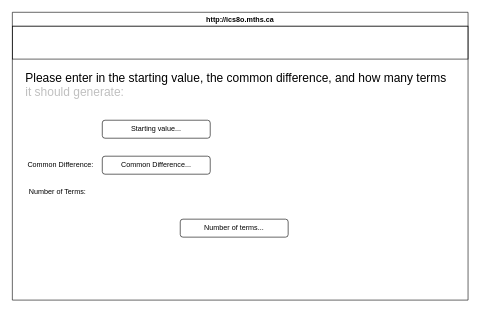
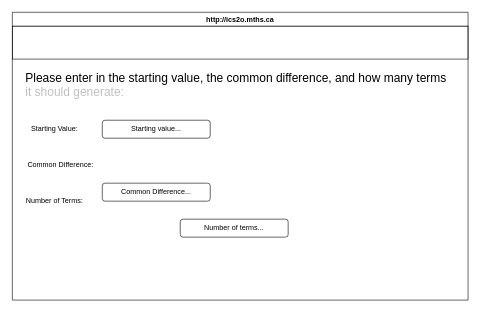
(240, 20) -> (240, 20)
none -> (54, 129)
(156, 165) -> (156, 192)
(57, 192) -> (54, 201)
